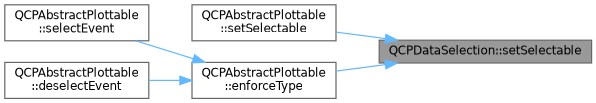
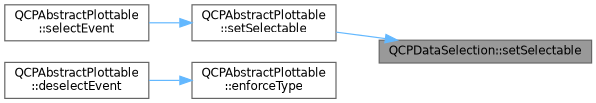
(165, 50) -> (164, 23)
(361, 68) -> none
